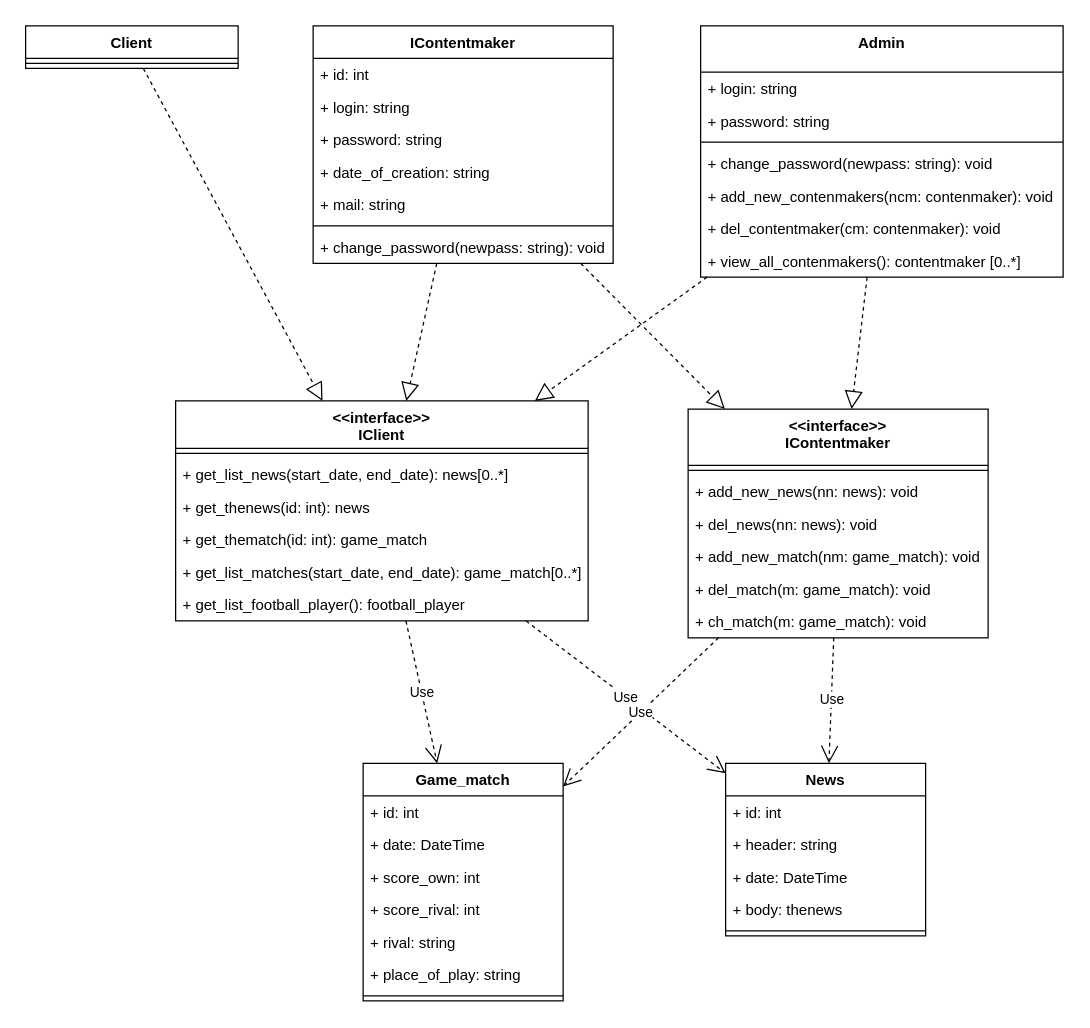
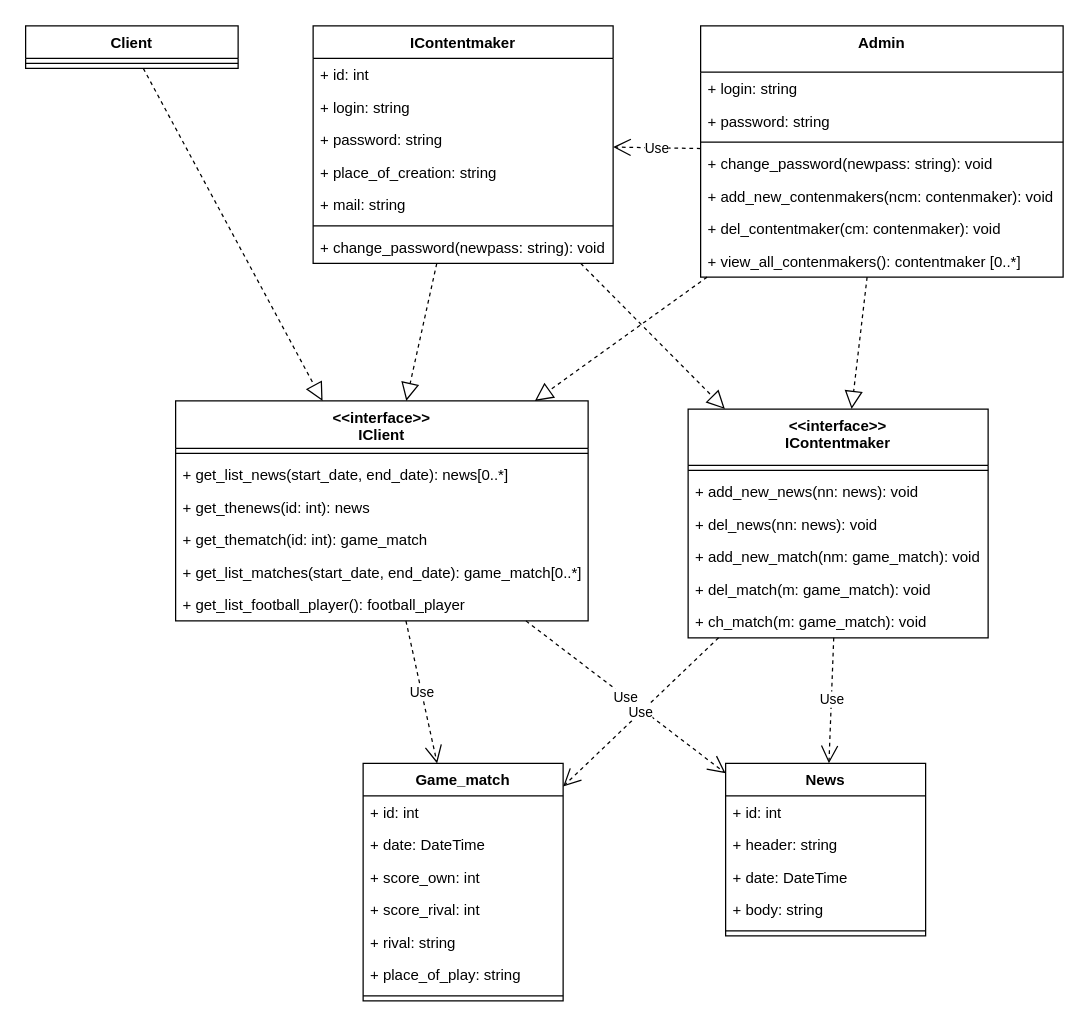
none -> (657, 148)
(419, 173) -> (422, 173)
(790, 910) -> (784, 910)
